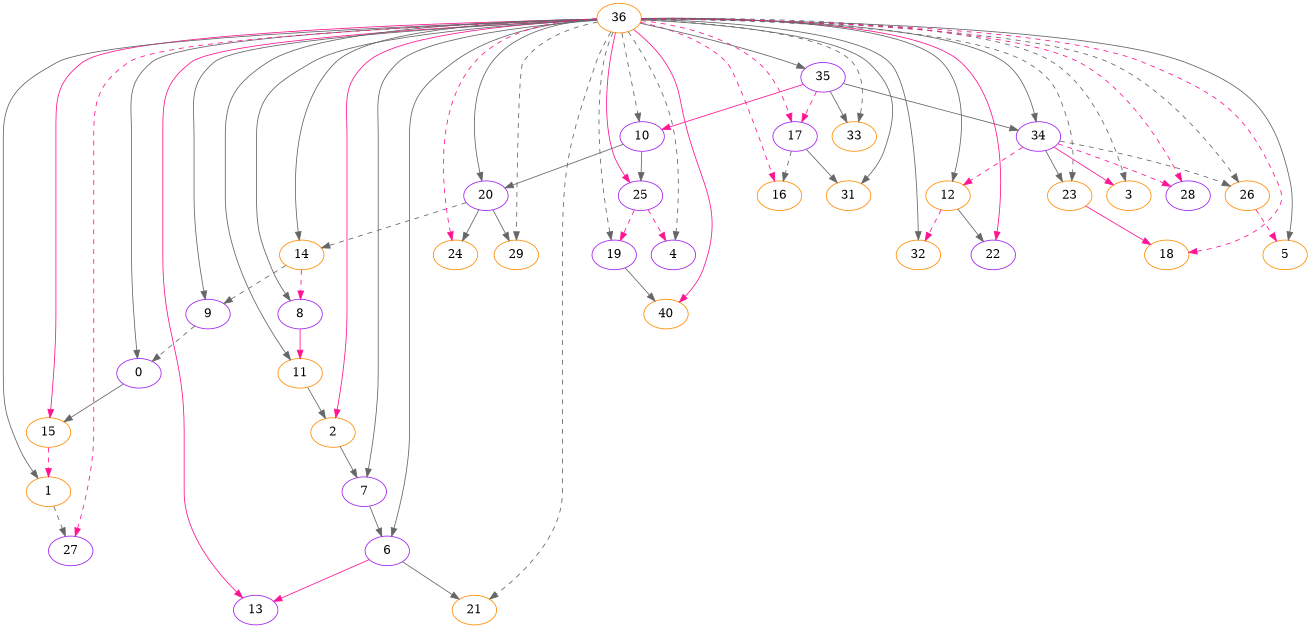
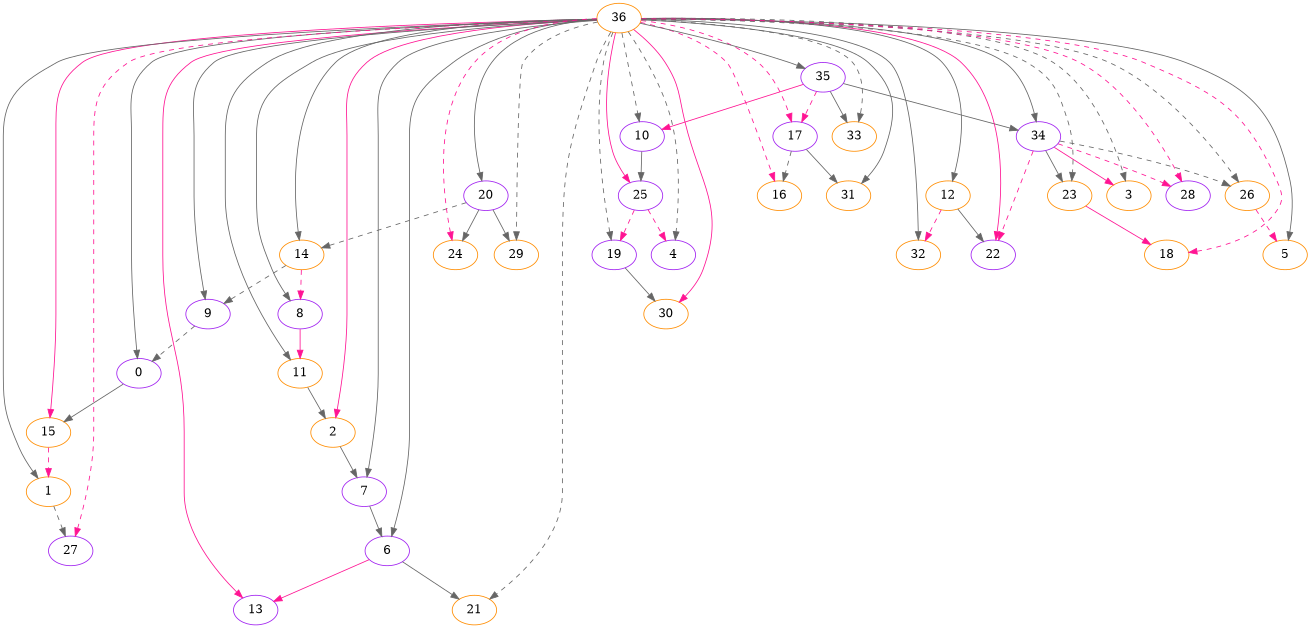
(573, 163) -> none
(994, 166) -> (1017, 192)
(666, 314) -> (666, 314)
